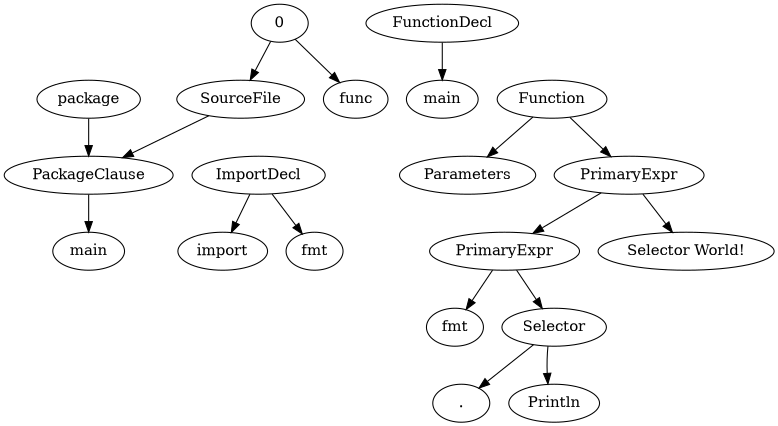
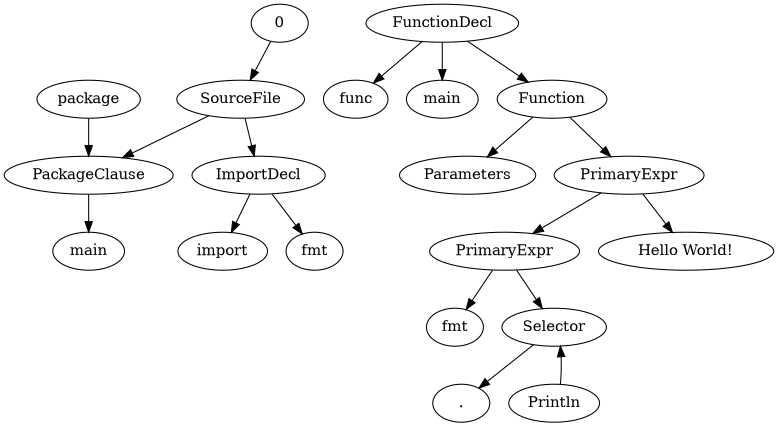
(313, 57) -> (402, 59)
none -> (493, 59)
none -> (248, 132)
(686, 251) -> (686, 251)
(547, 360) -> (561, 370)
